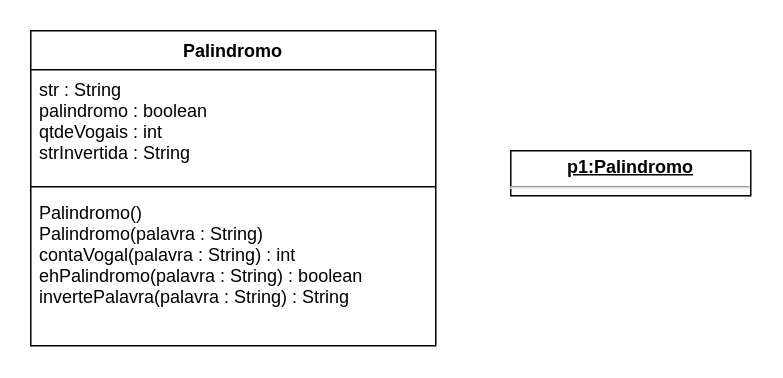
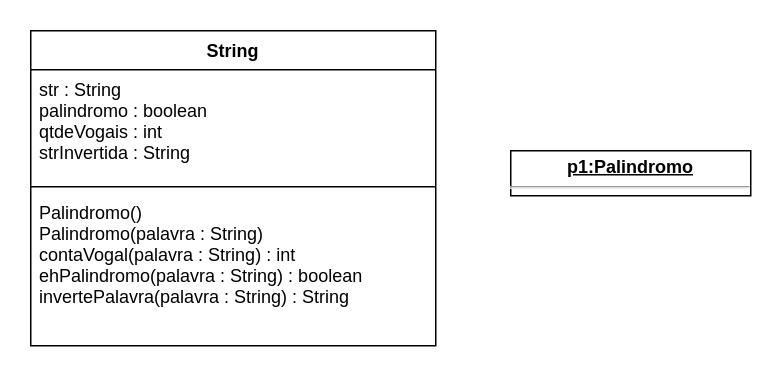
(233, 51) -> (233, 51)
